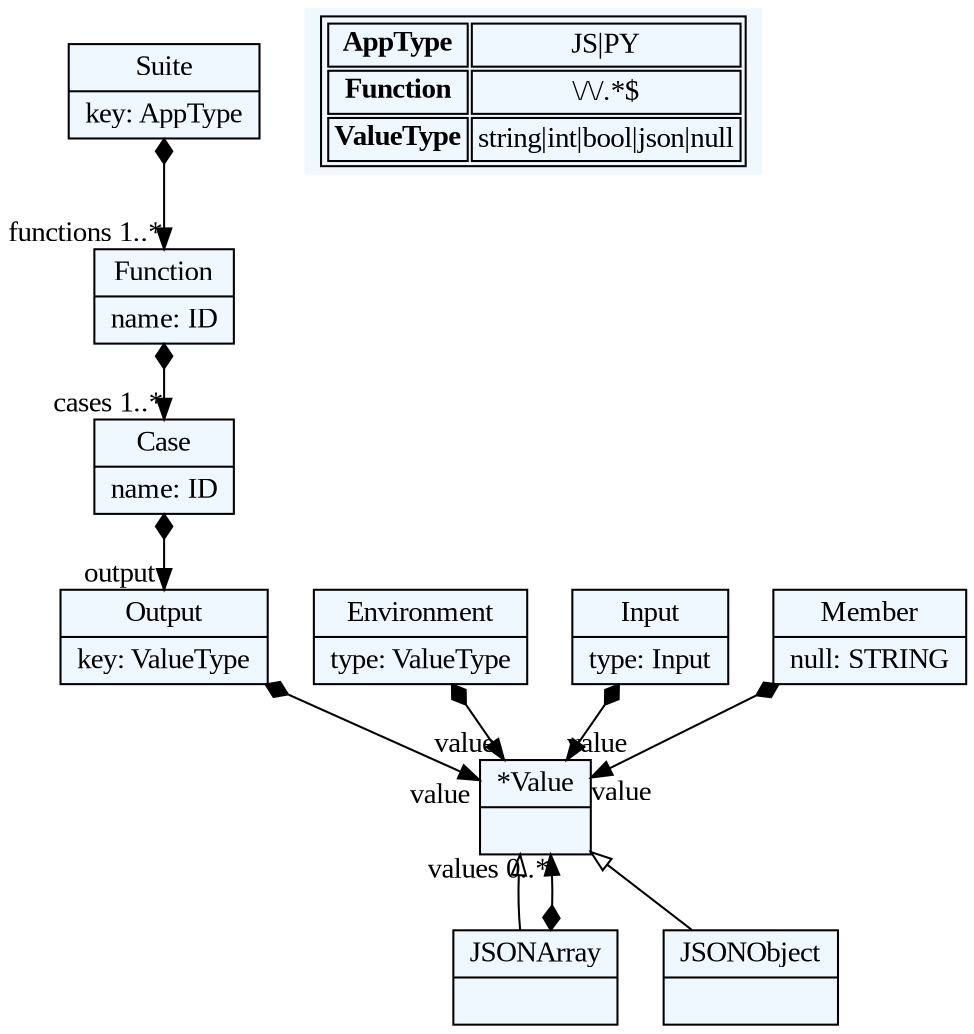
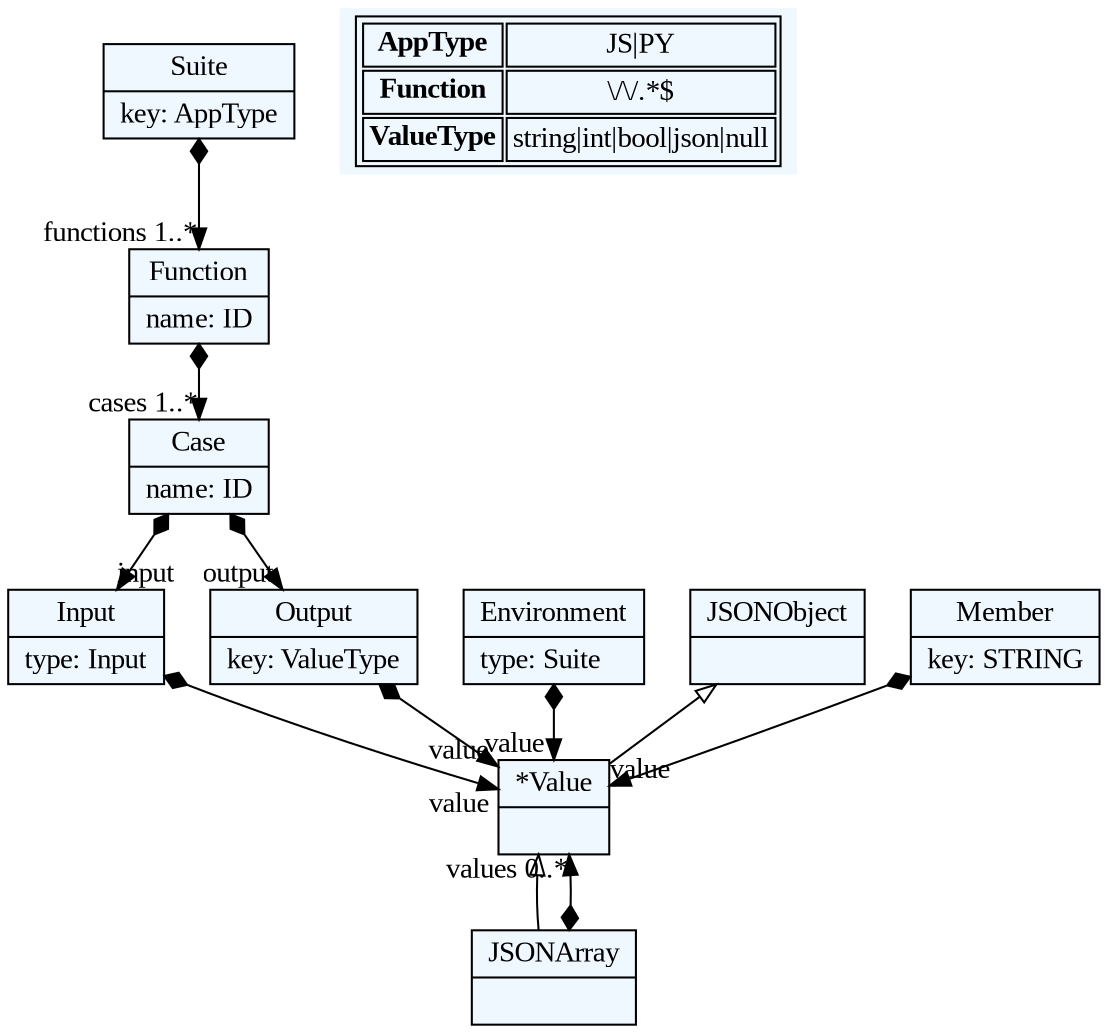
none -> (141, 554)
(421, 660) -> (541, 660)
(870, 660) -> (1005, 660)
(650, 897) -> (654, 730)
